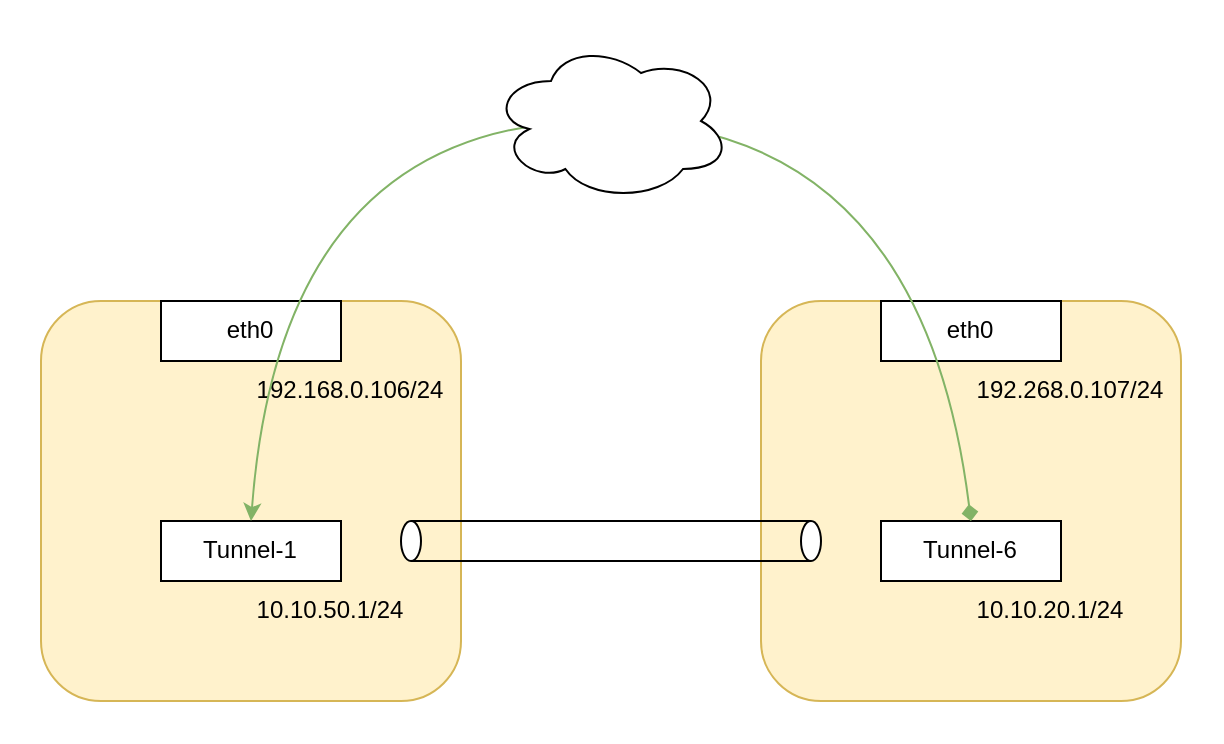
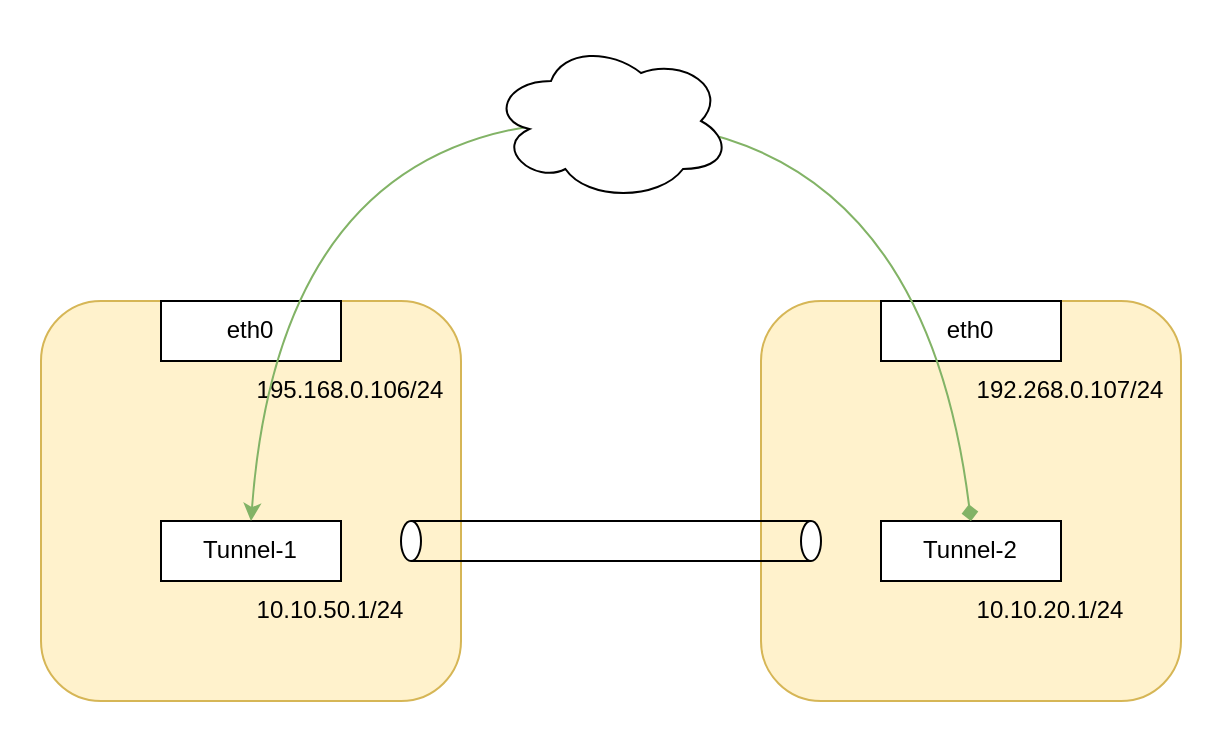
(351, 391) -> (351, 391)
(971, 551) -> (971, 551)
